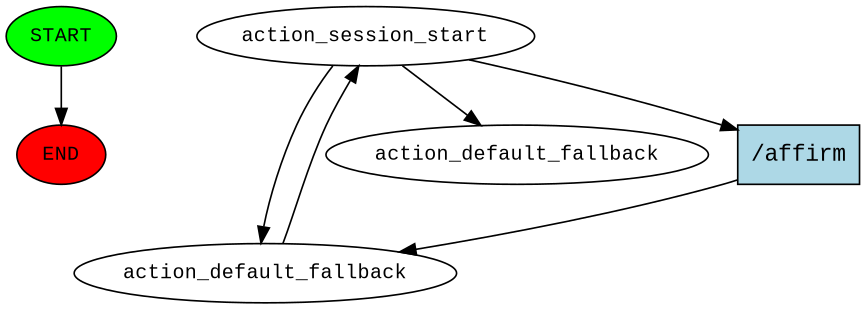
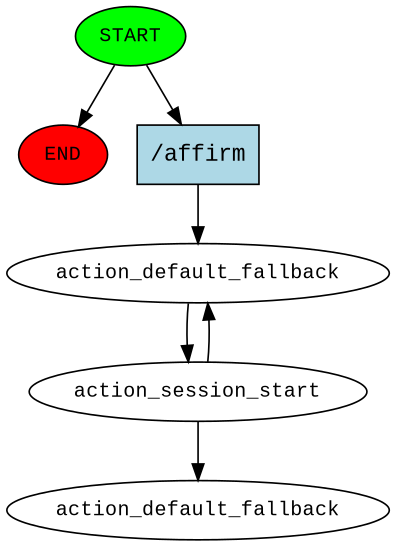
(596, 90) -> (160, 88)
